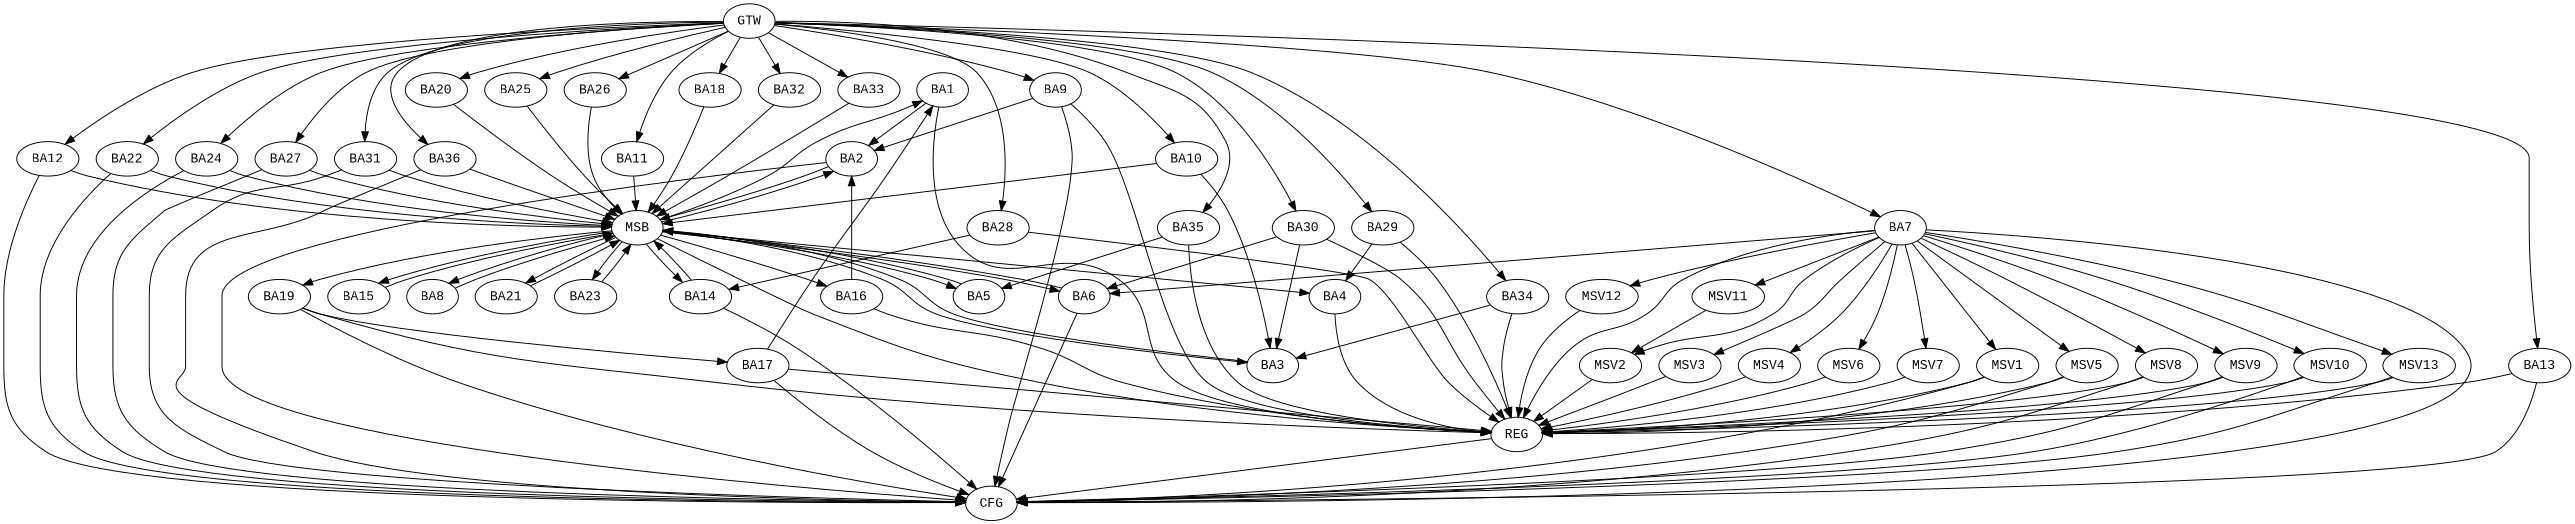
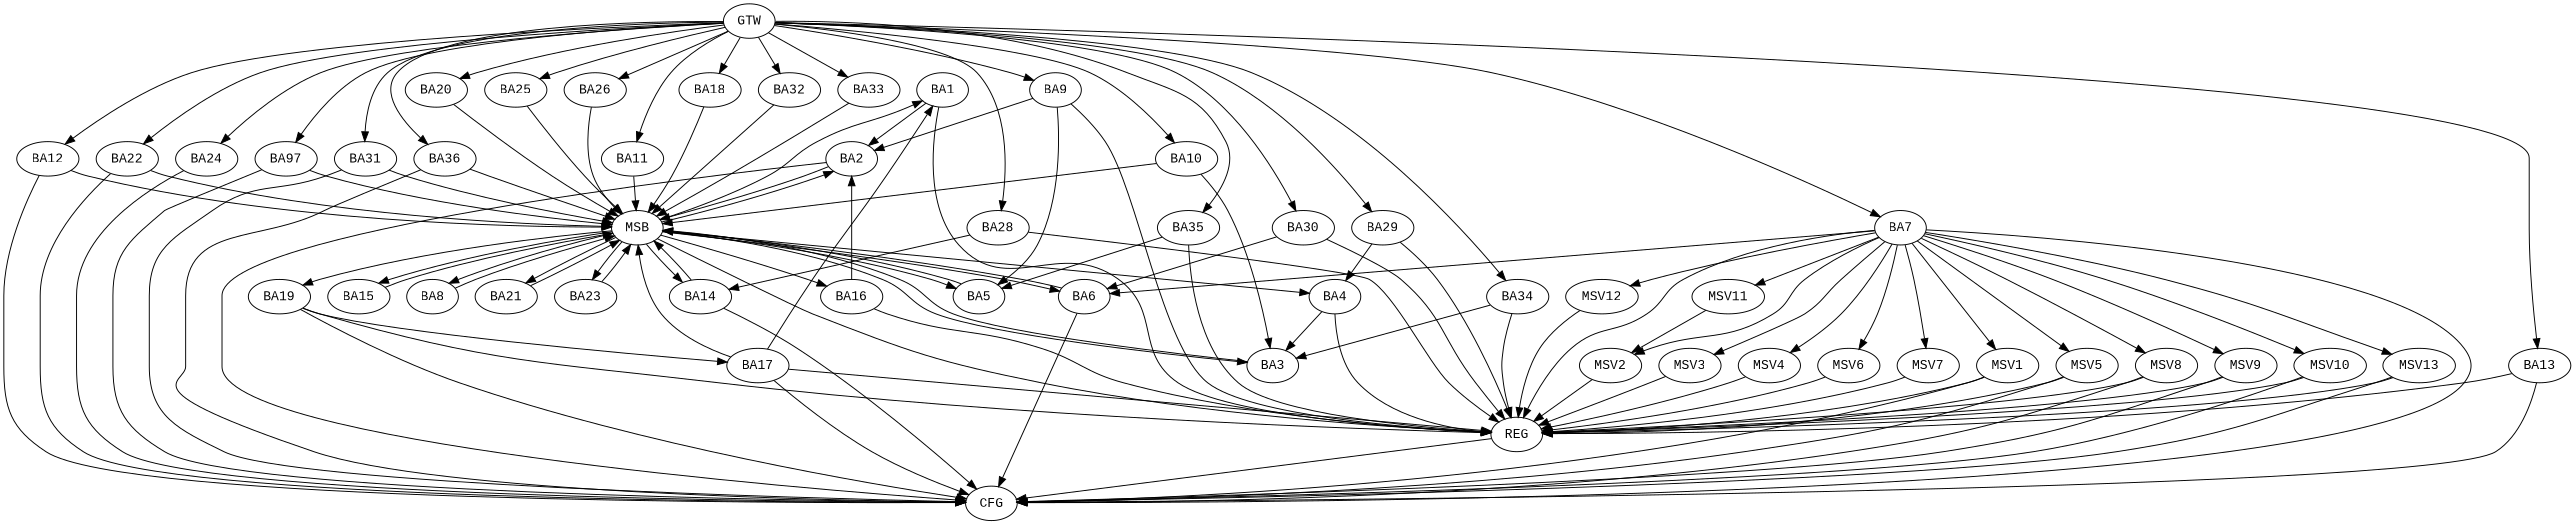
(286, 159) -> (286, 159)
(414, 208) -> (668, 321)
(1291, 285) -> (1307, 328)
(1043, 302) -> (1052, 201)
